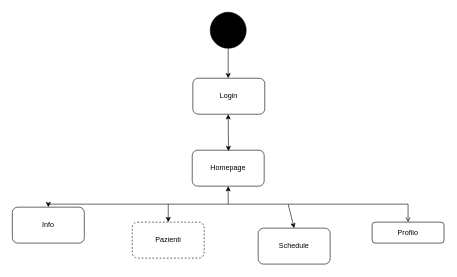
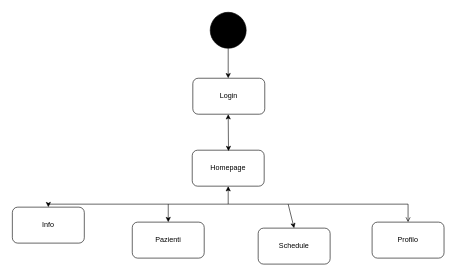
(408, 233) -> (408, 240)
(168, 240) -> (168, 240)
